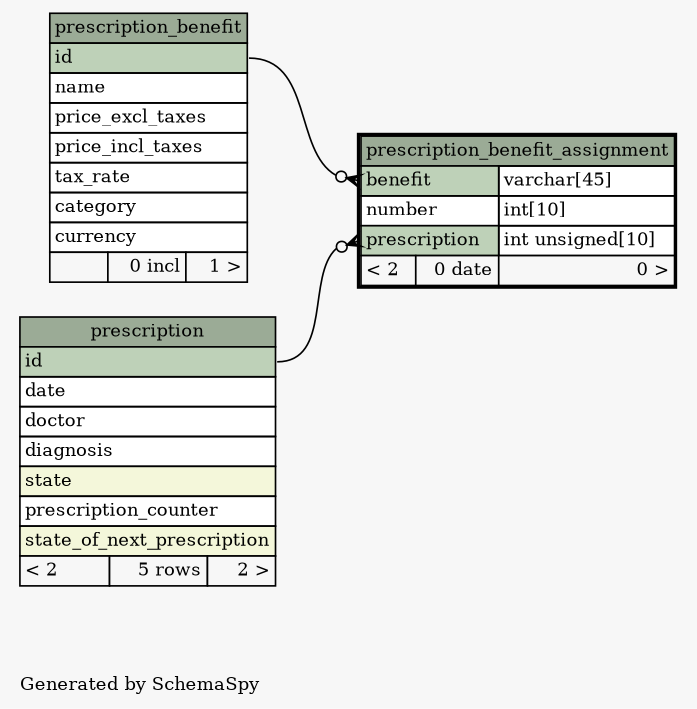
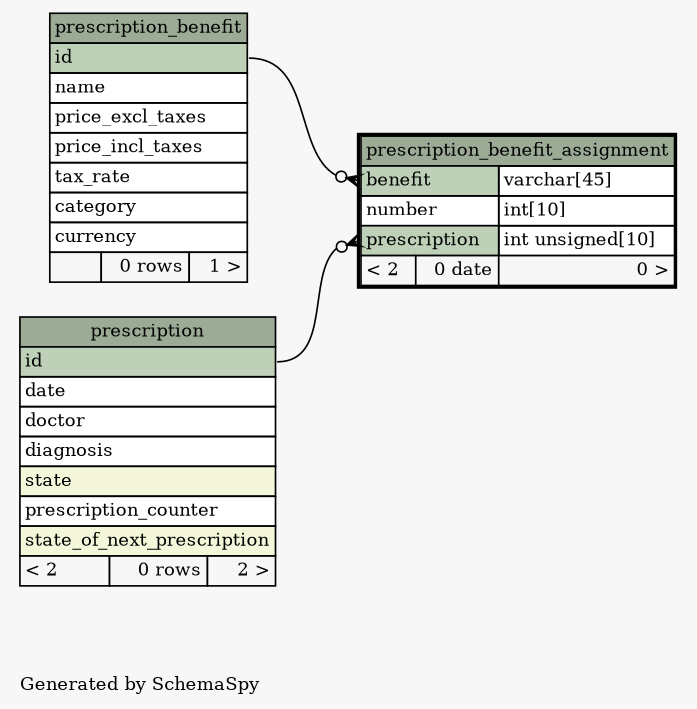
(155, 266) -> (152, 266)
(170, 570) -> (170, 570)
